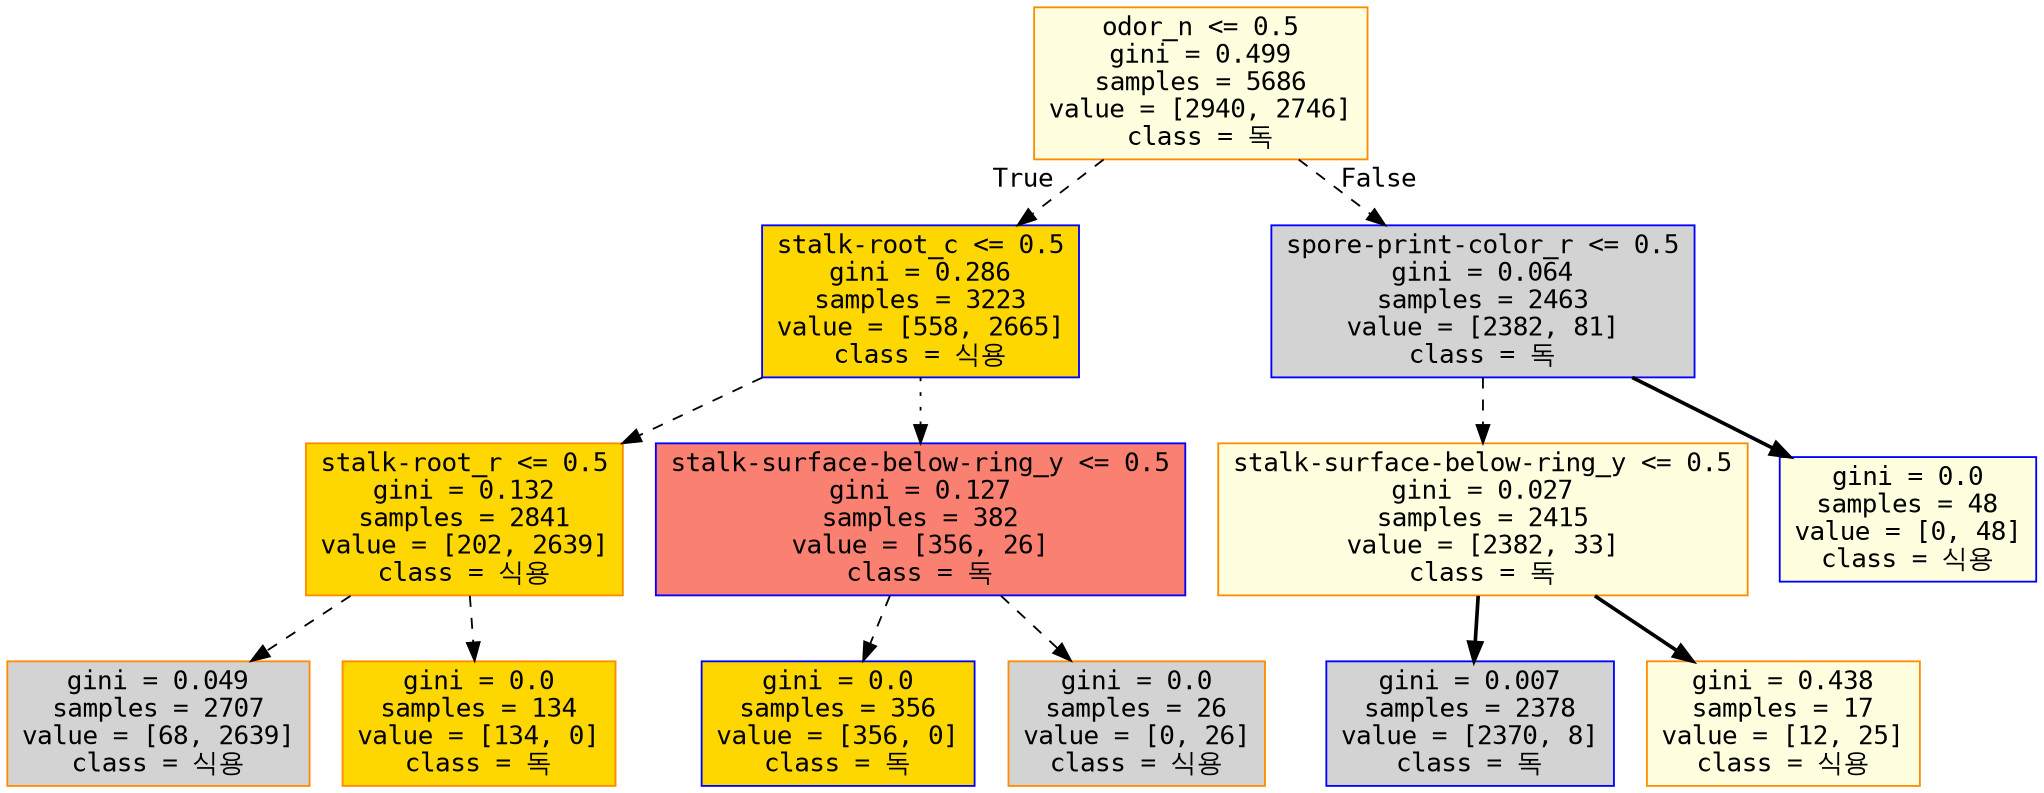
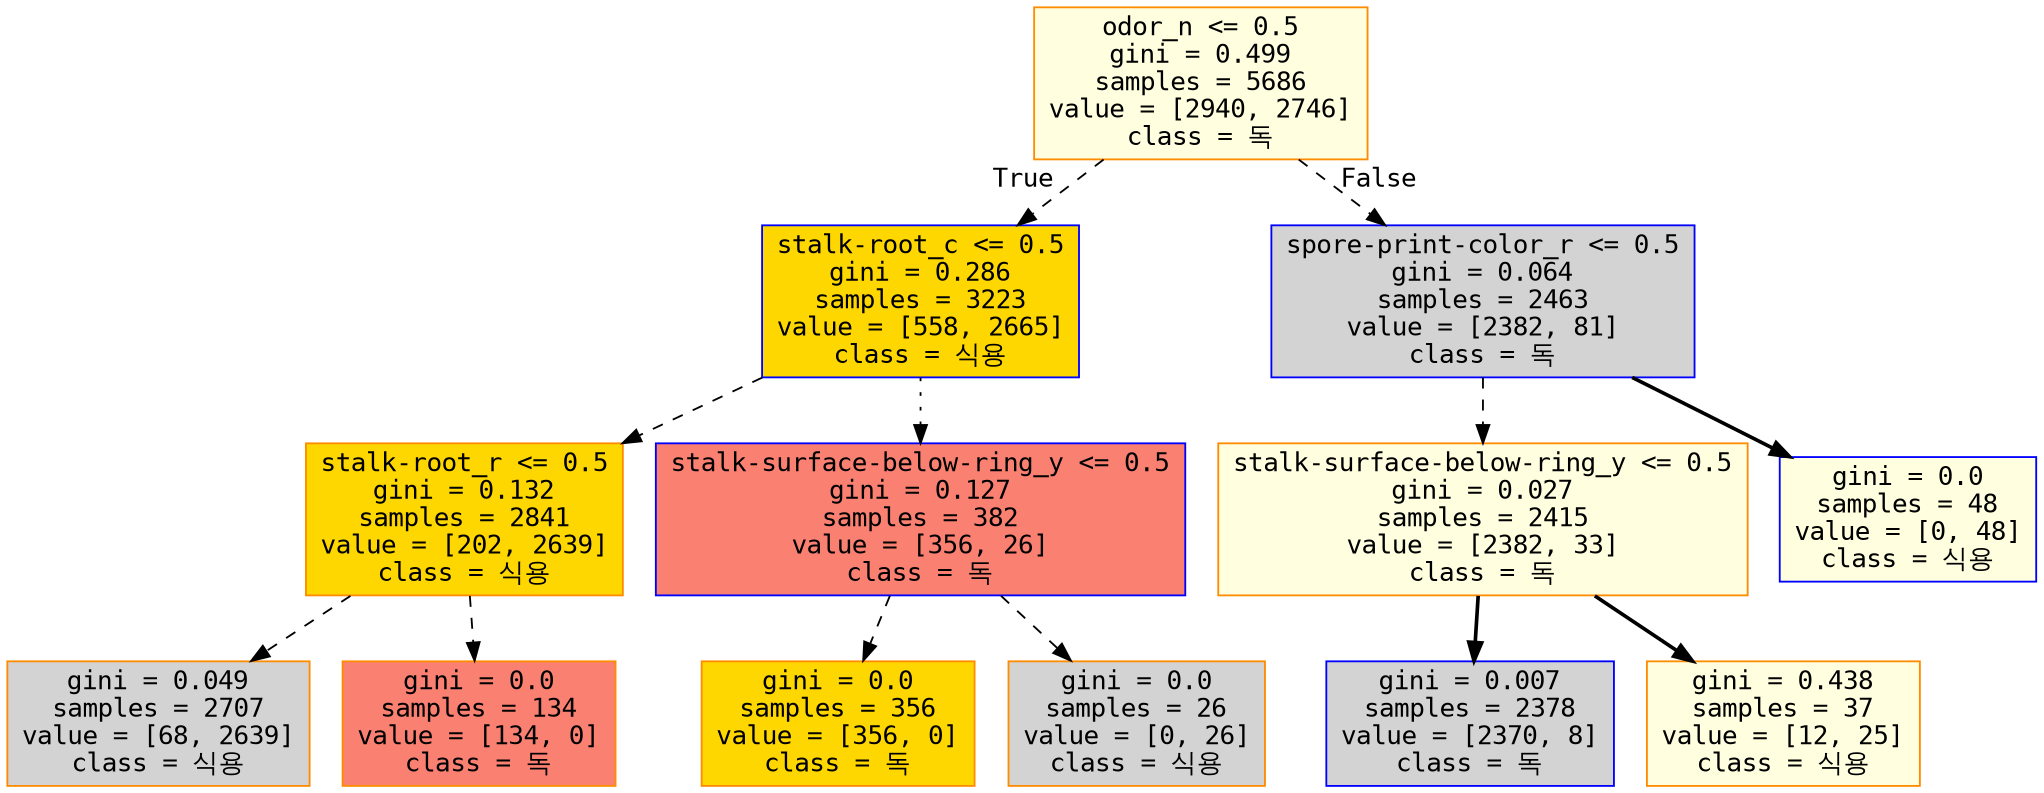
(479, 724) -> (479, 724)
(838, 724) -> (838, 724)
(1783, 724) -> (1783, 724)
